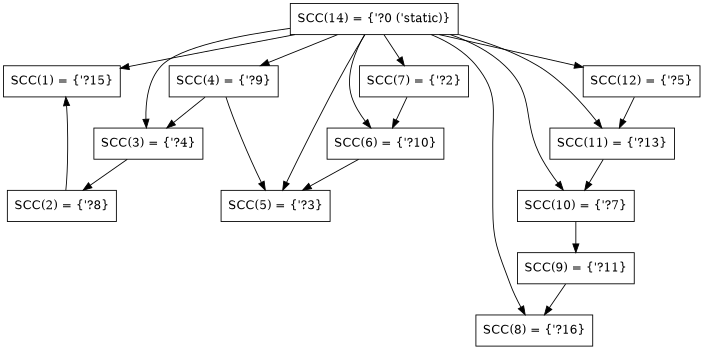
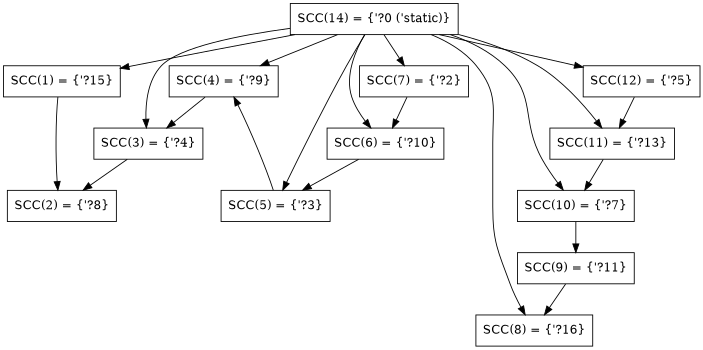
(242, 140) -> (257, 147)
(68, 148) -> (56, 139)
